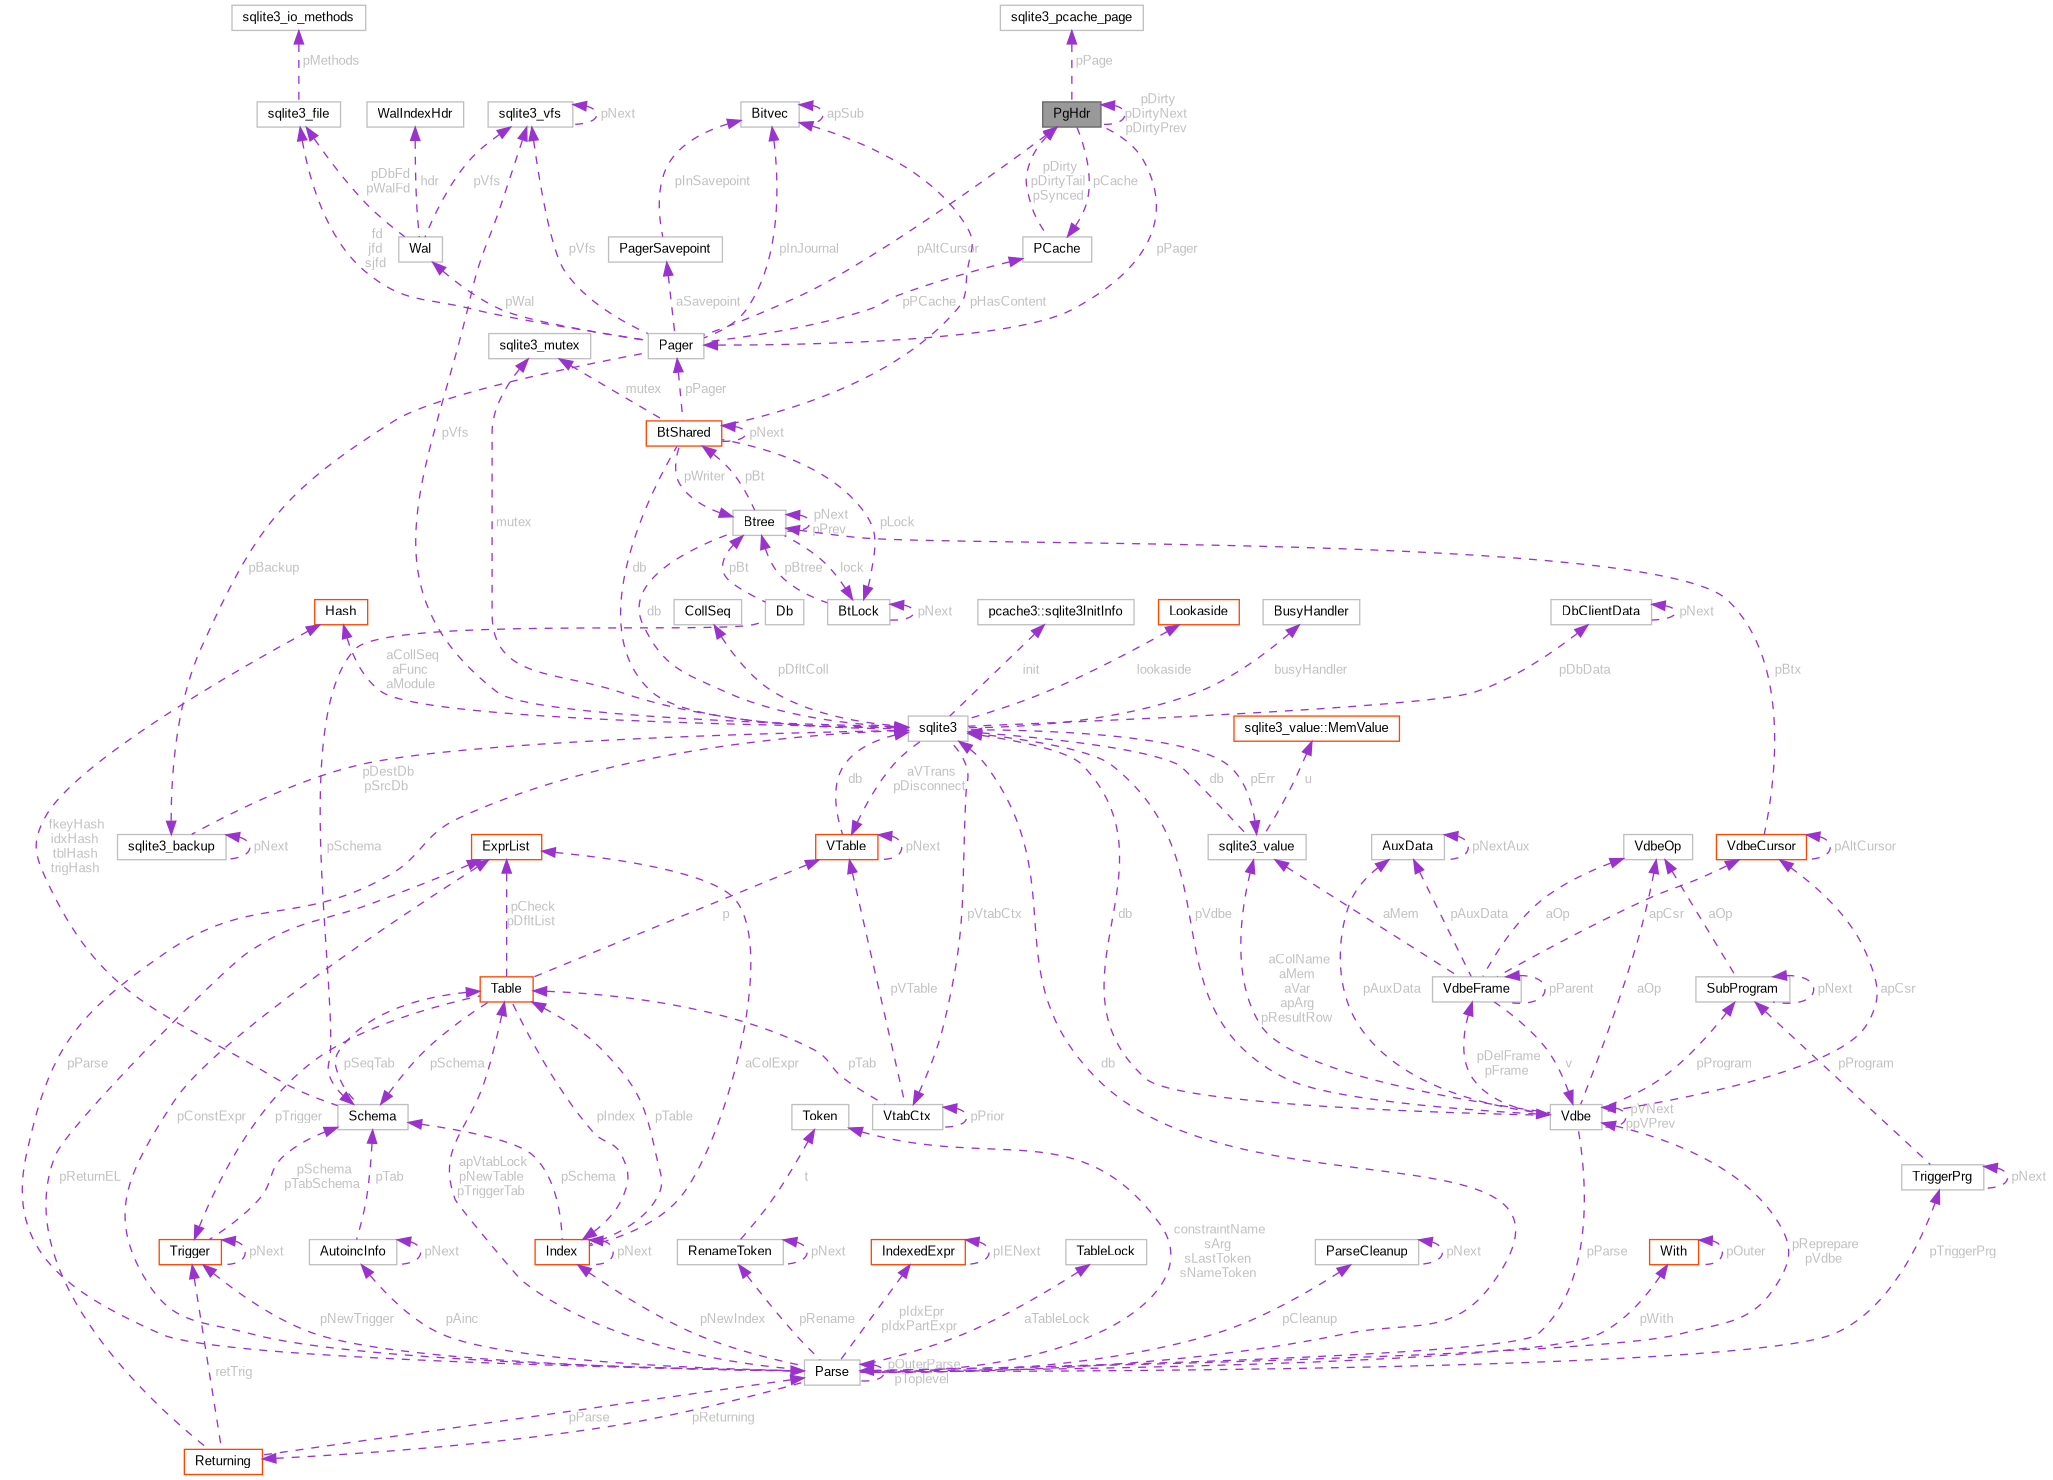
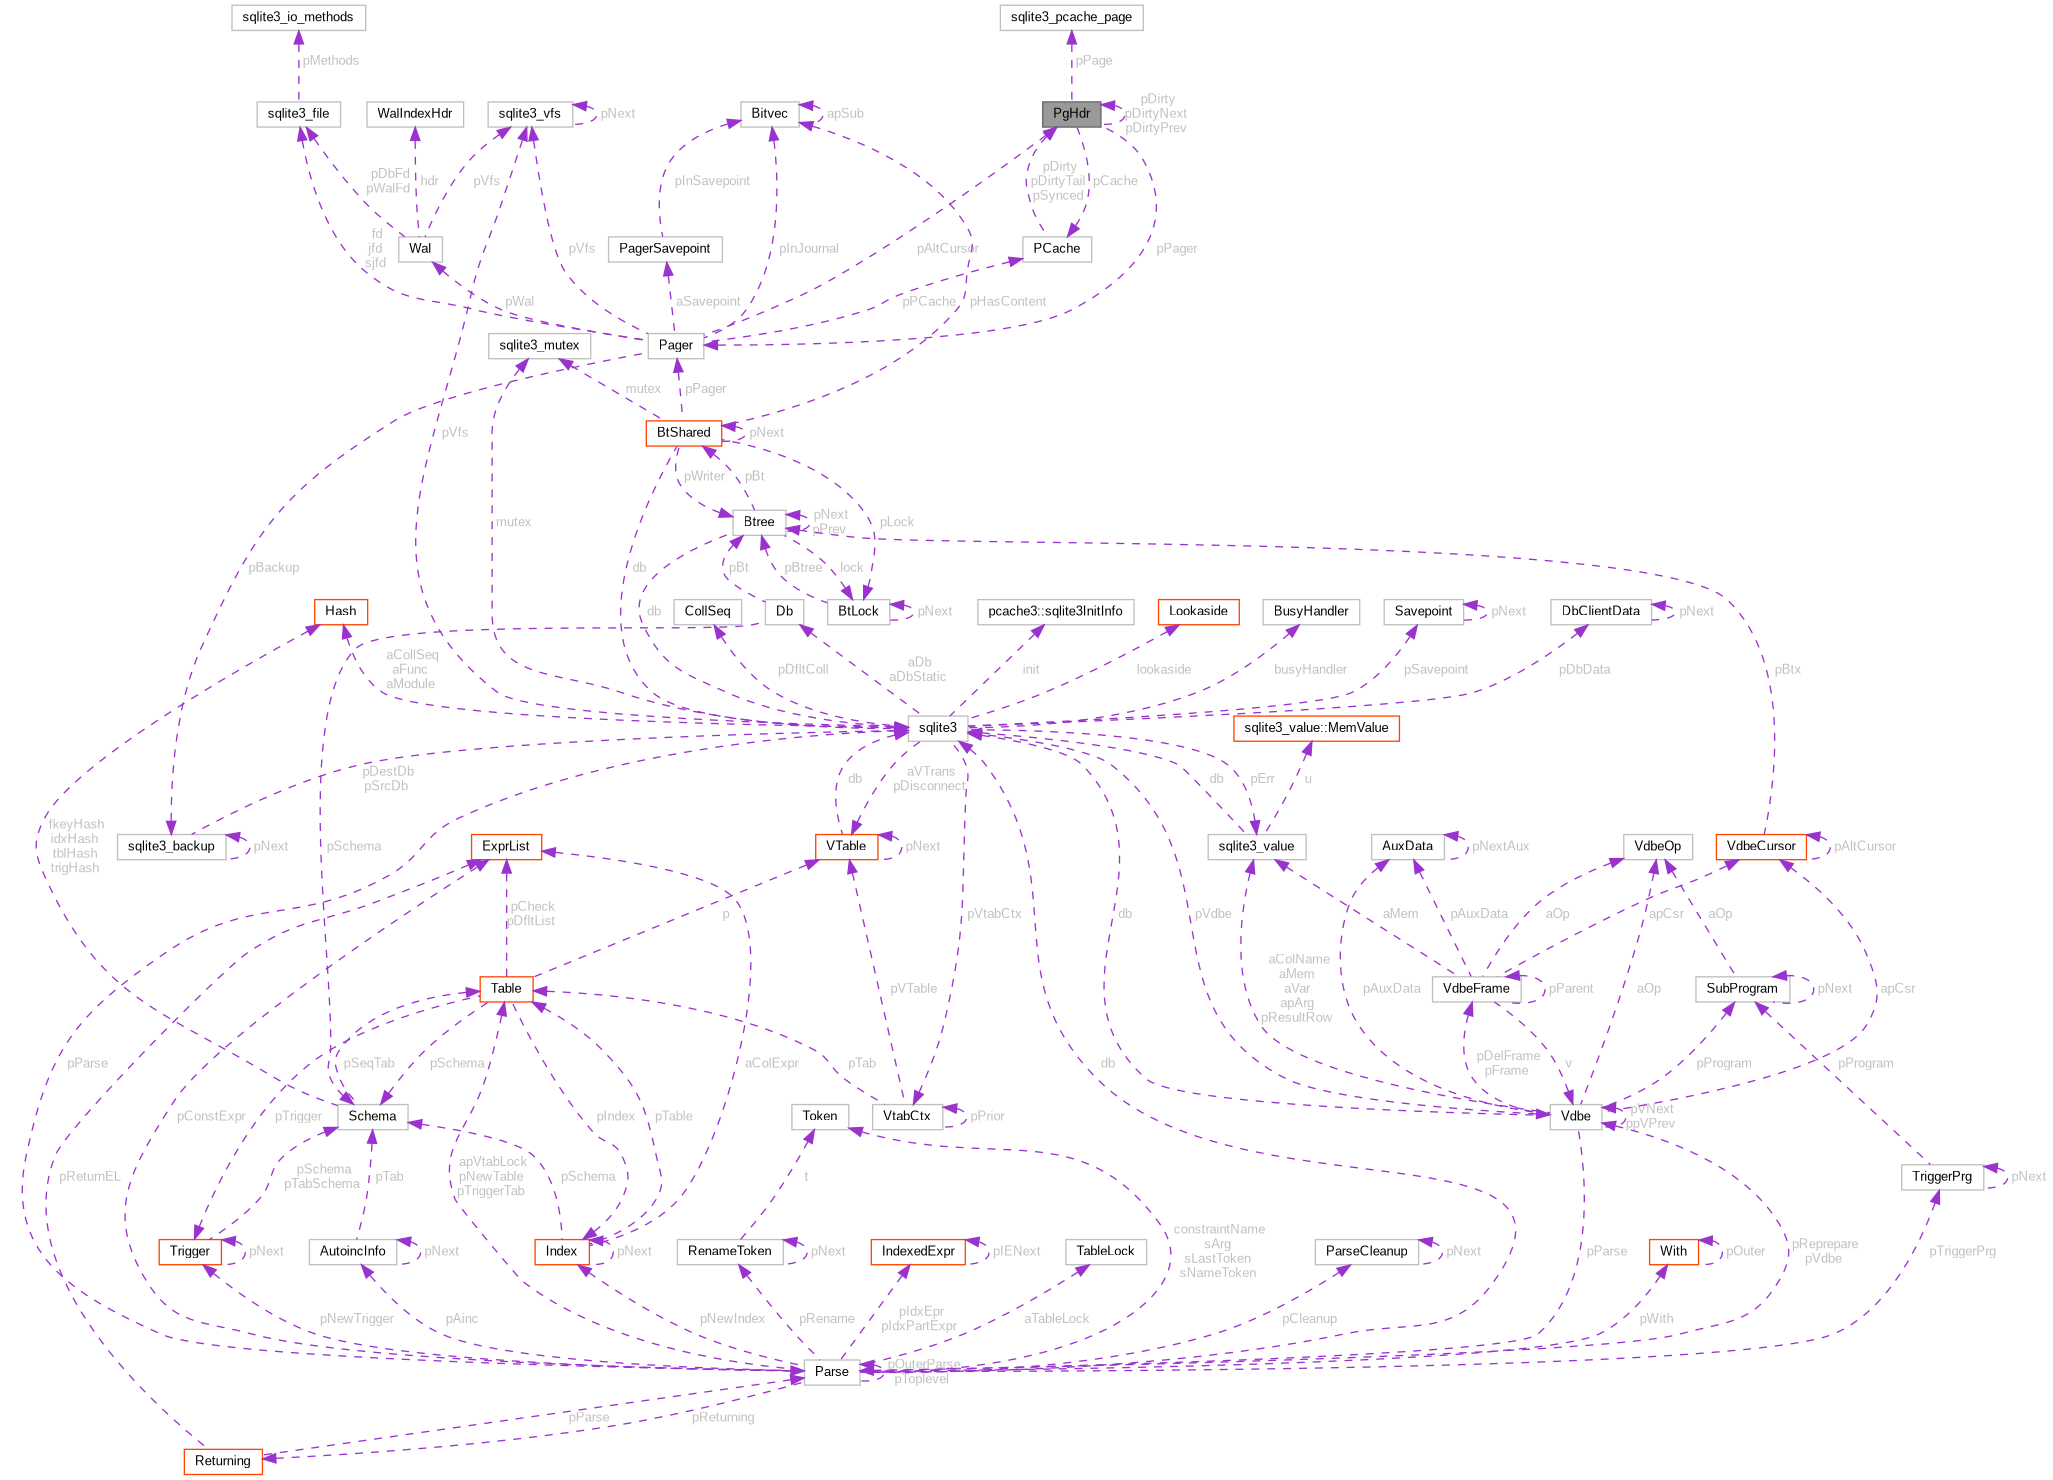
none -> (1424, 612)
none -> (867, 674)
(208, 1364) -> none
